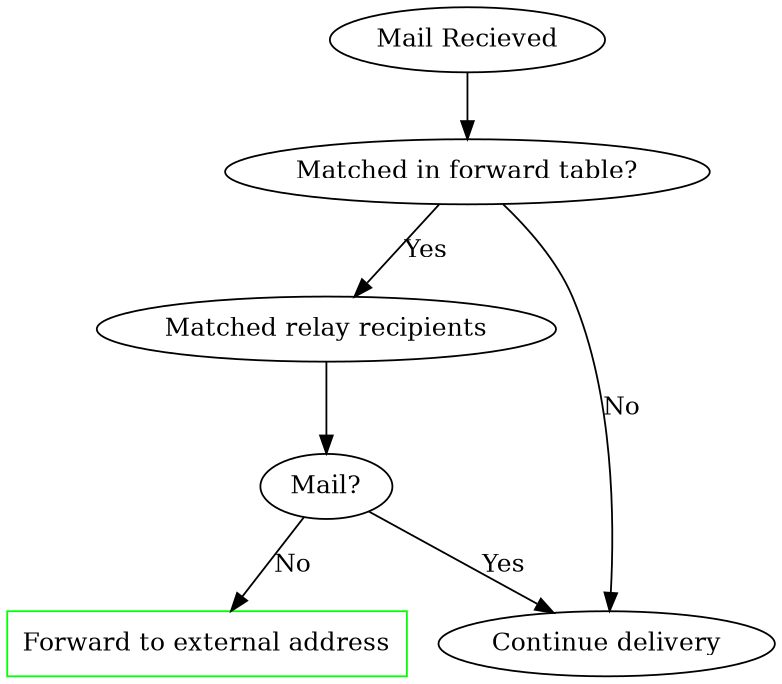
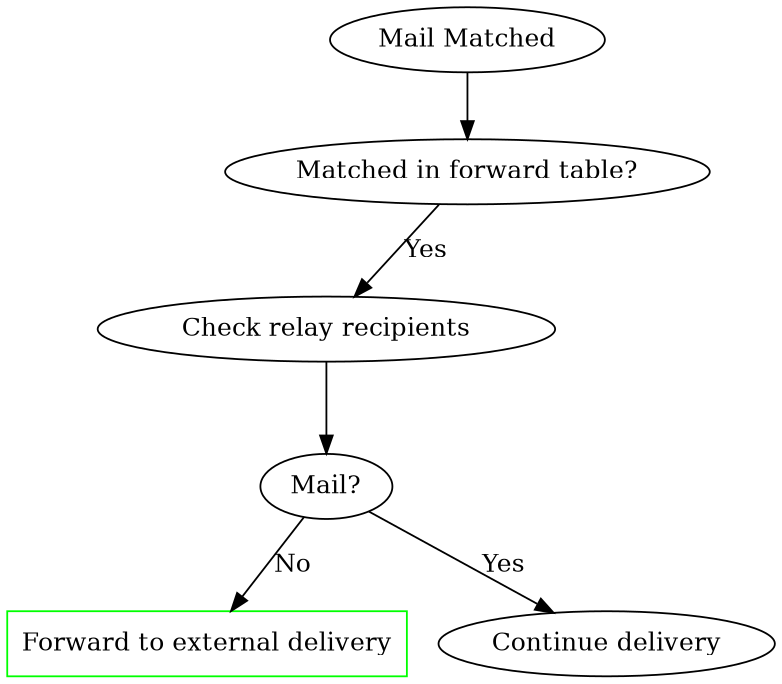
(467, 40) -> (467, 40)
(326, 329) -> (326, 329)
(598, 385) -> none
(207, 644) -> (207, 644)
